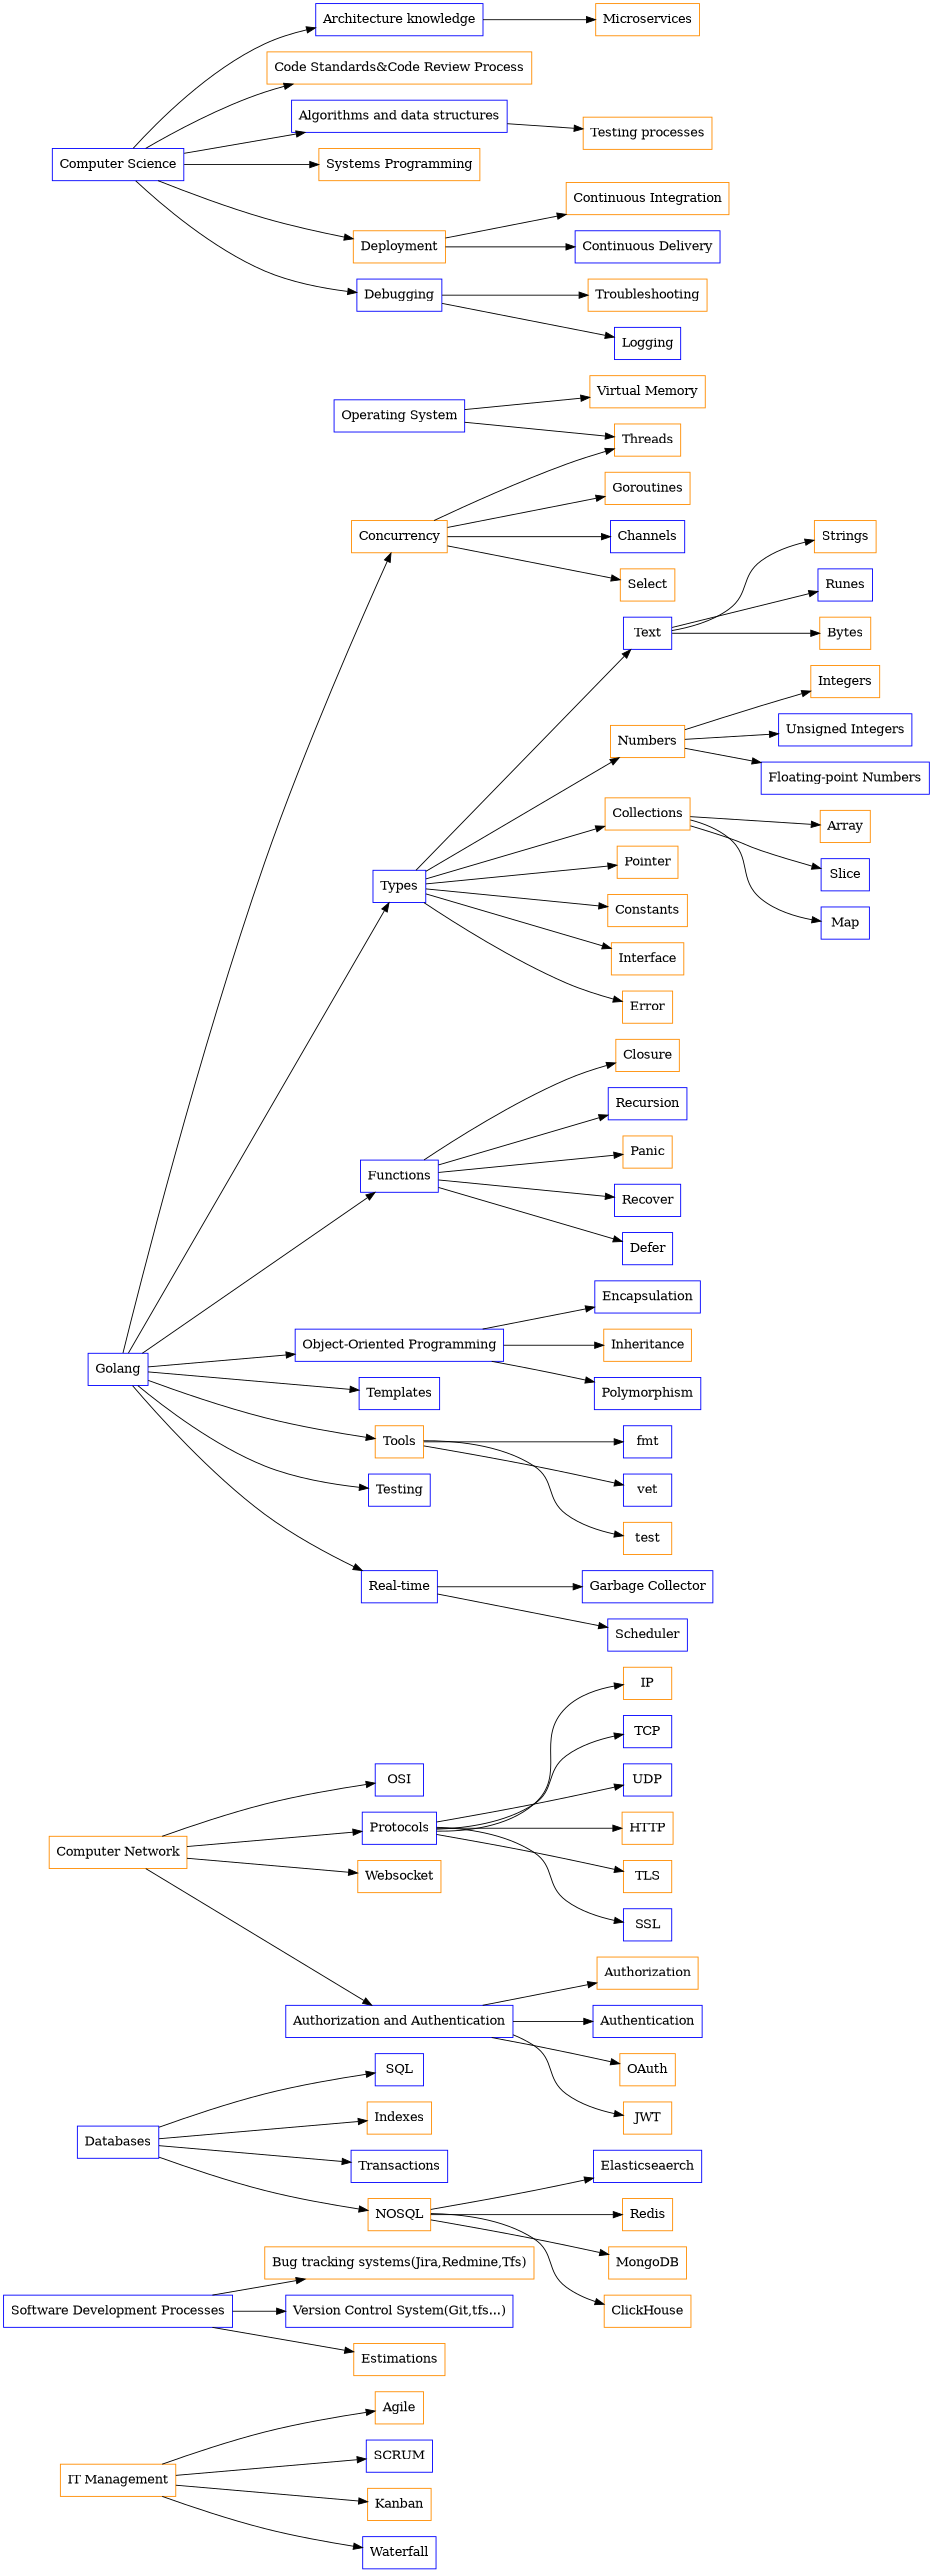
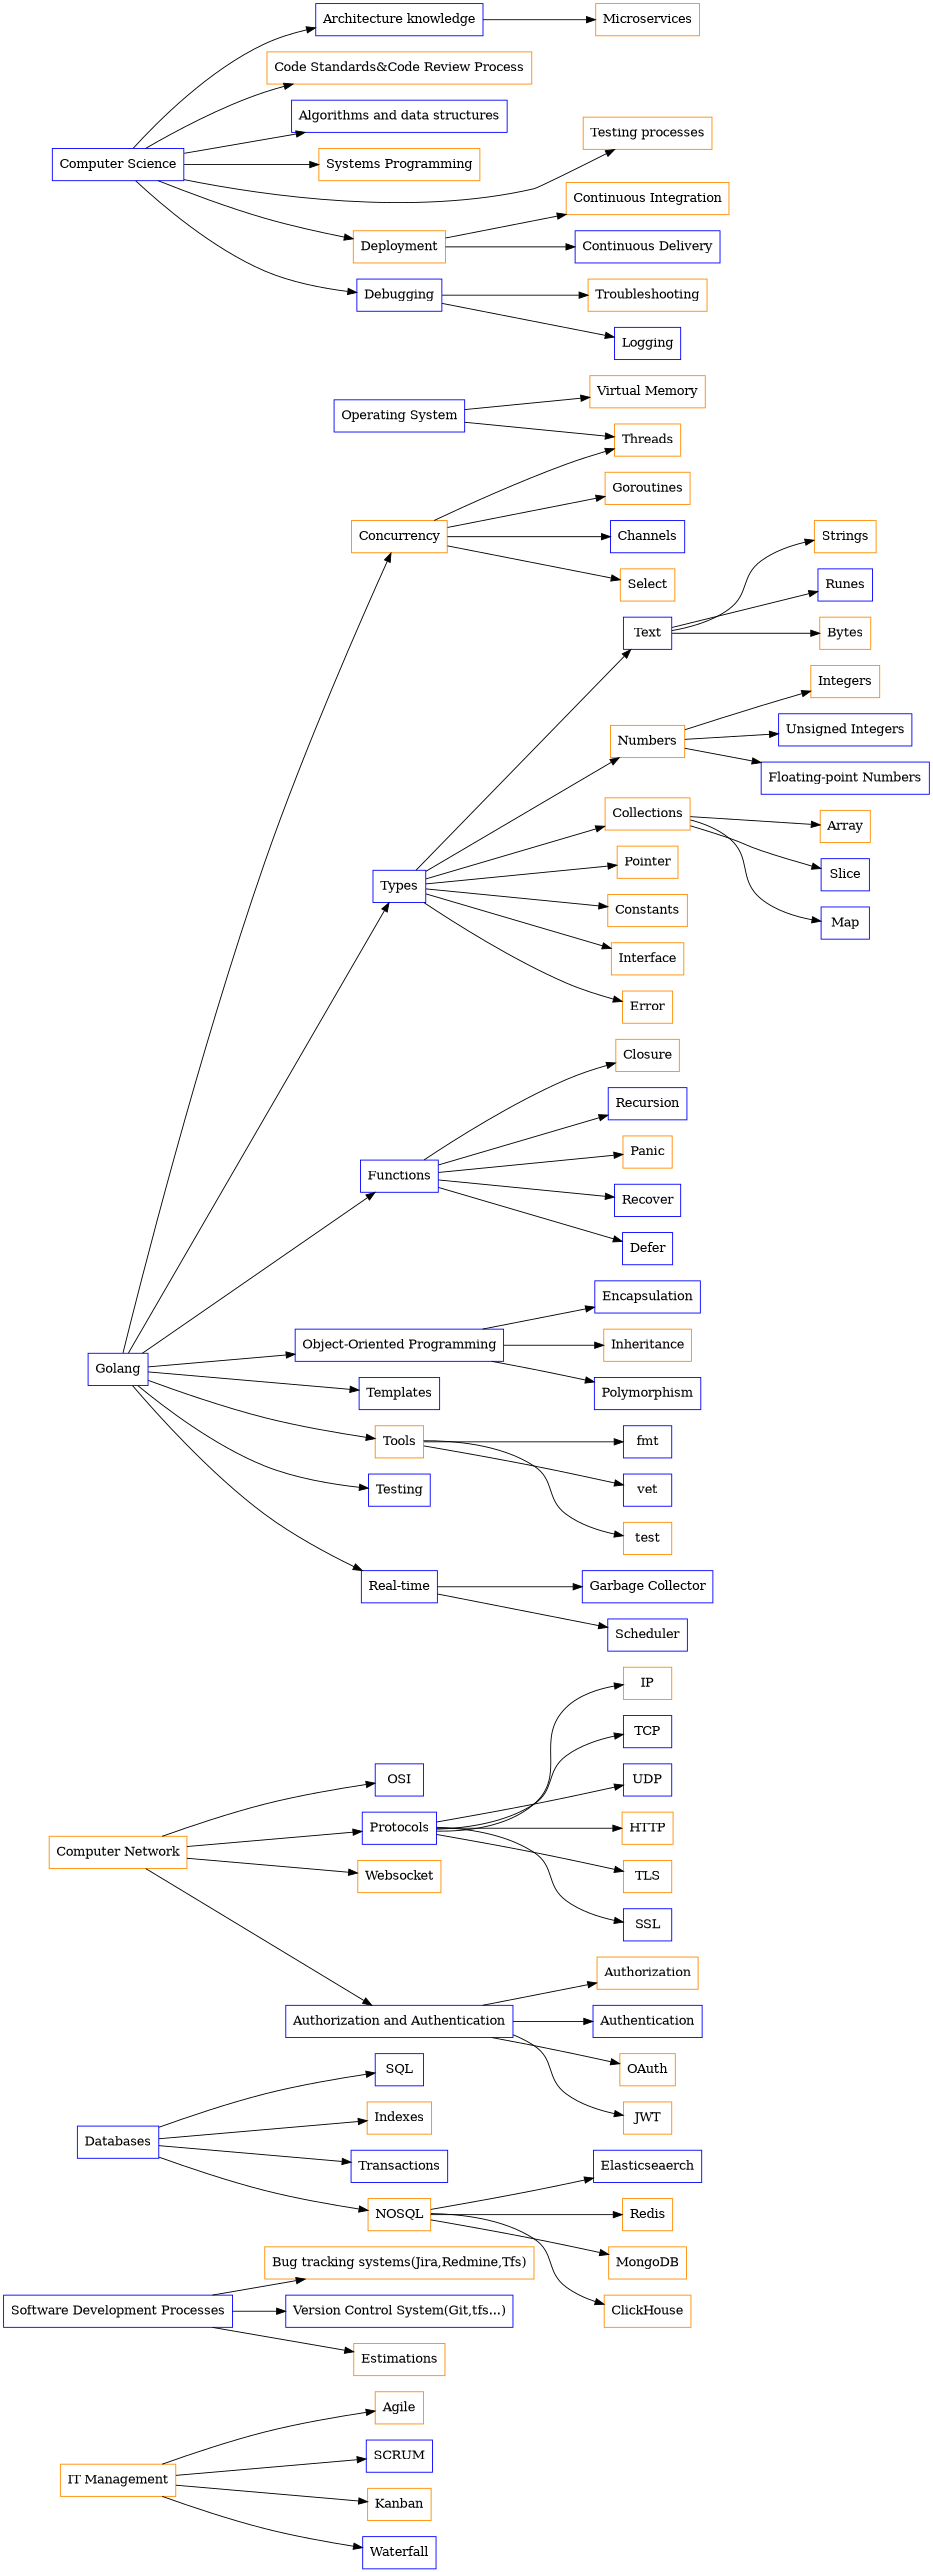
(541, 126) -> (399, 202)
